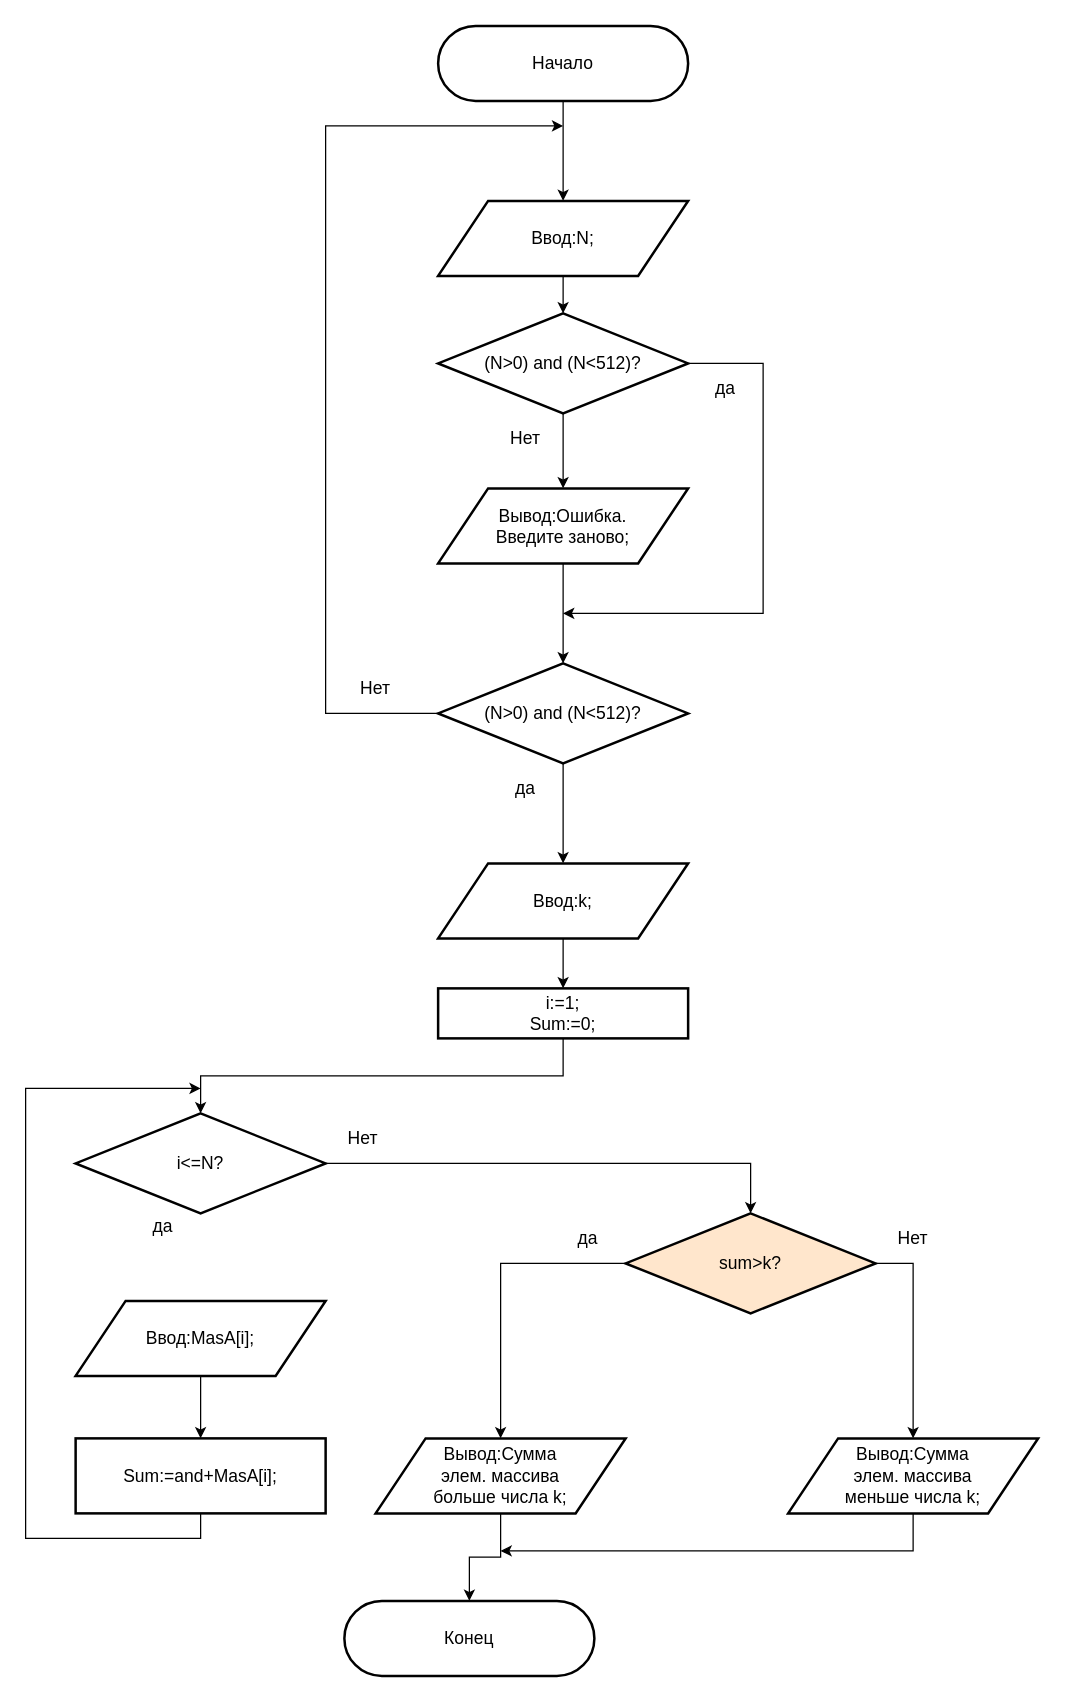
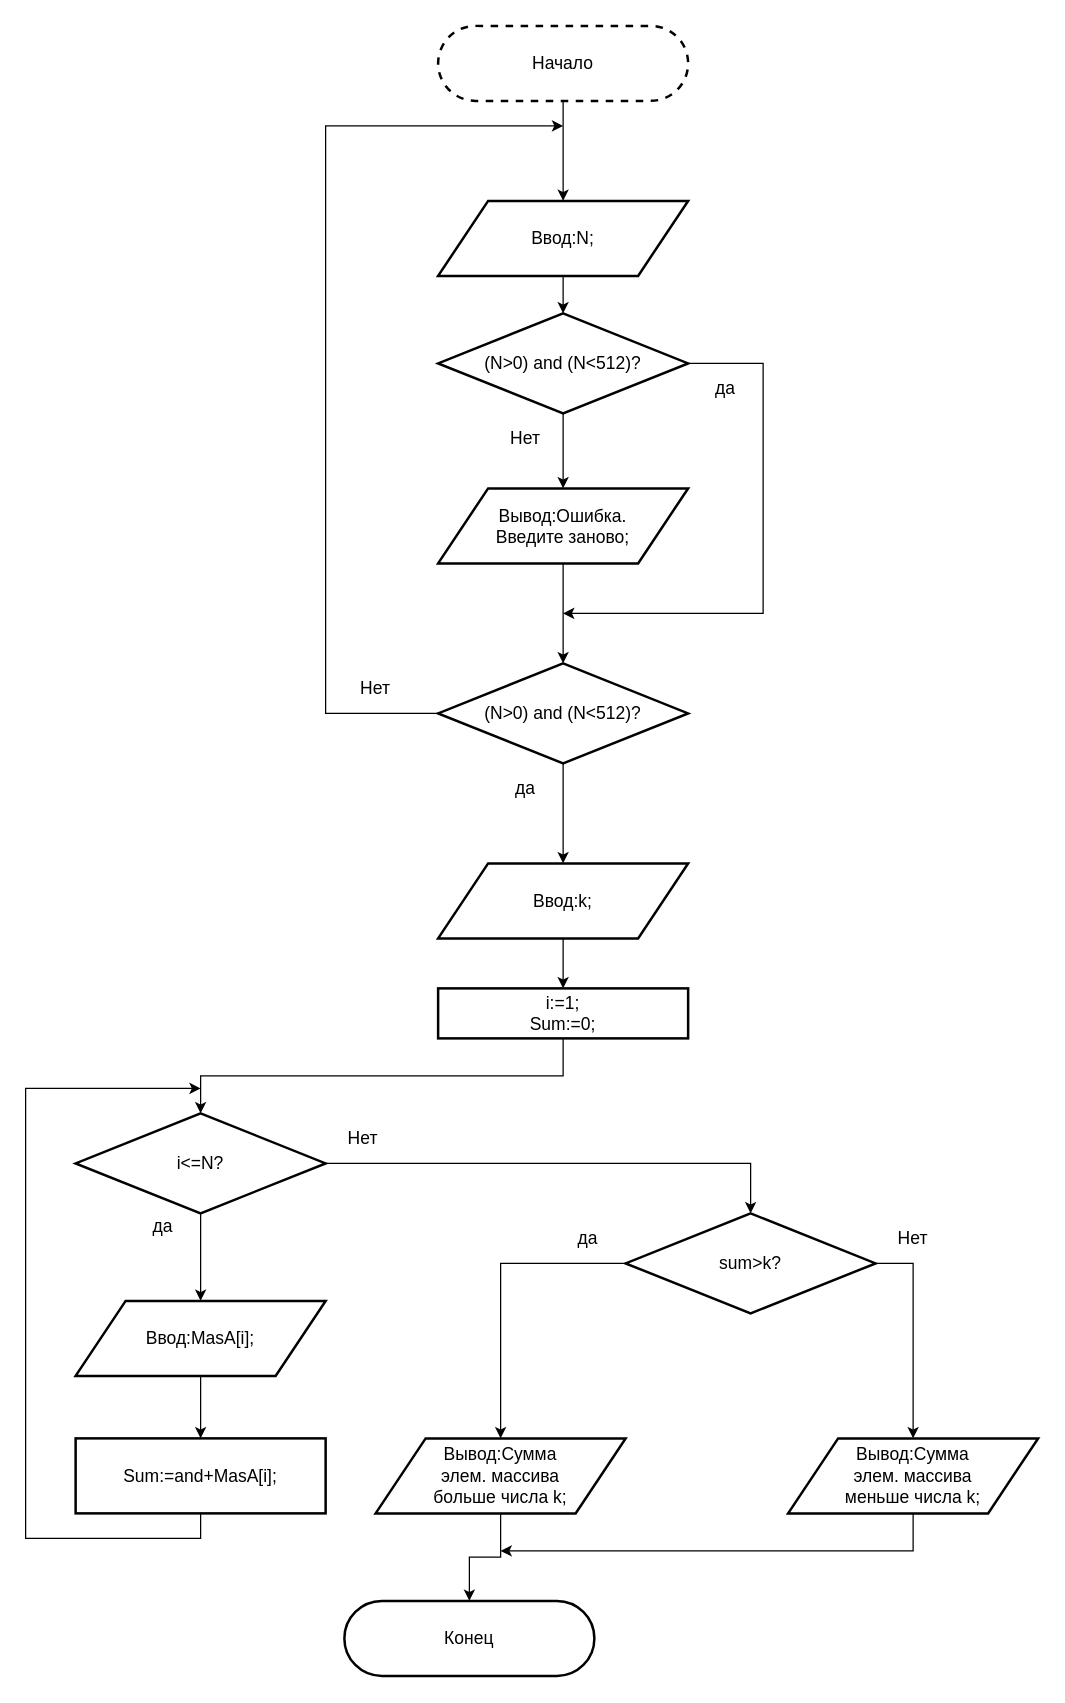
(563, 63) -> (563, 63)
none -> (201, 1252)
(751, 1263) -> (751, 1263)
